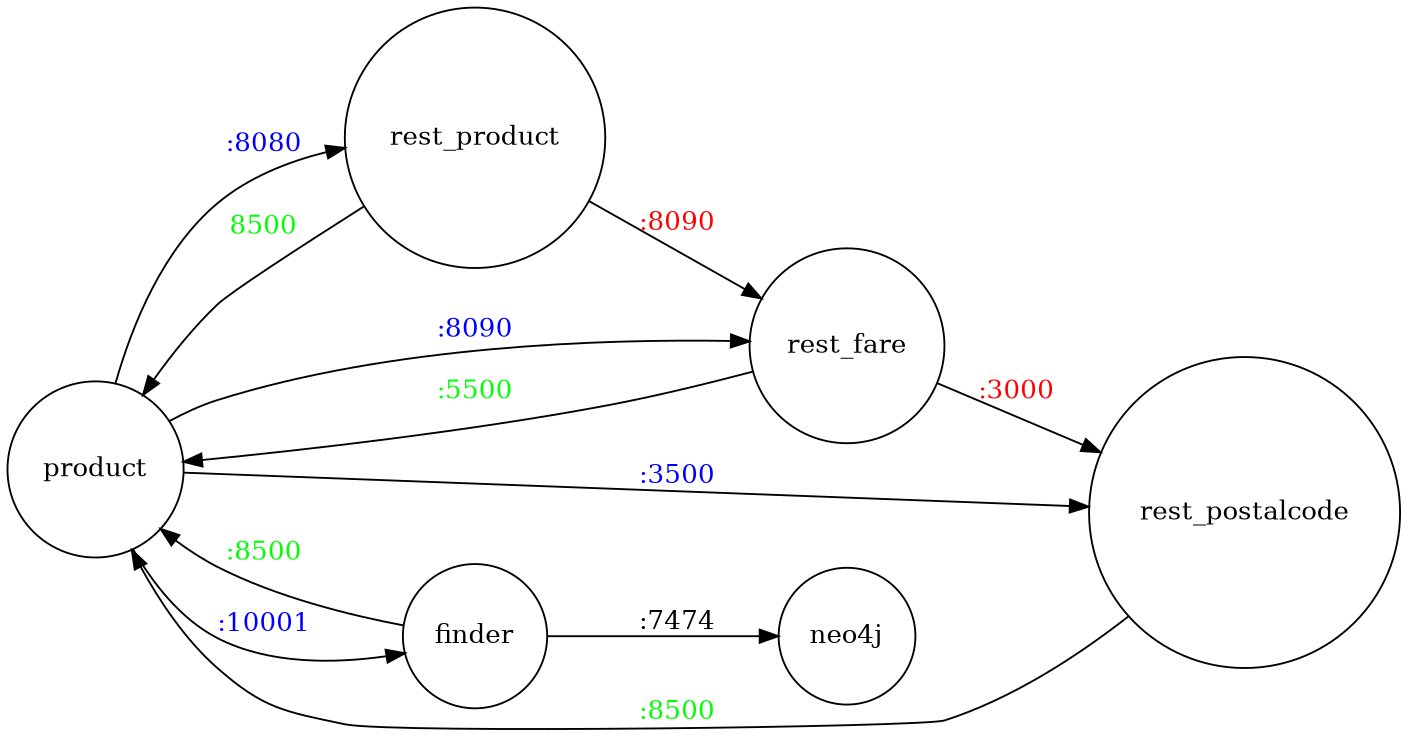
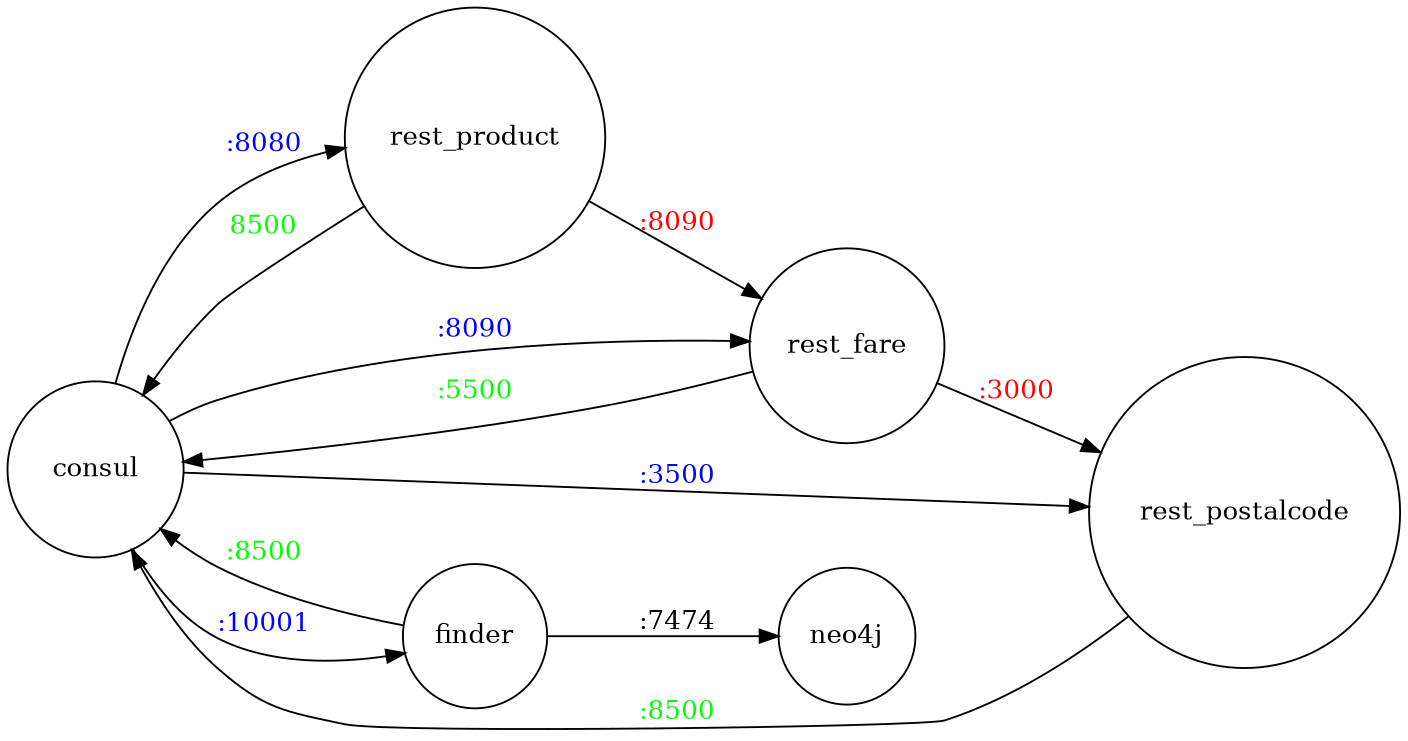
(96, 469) -> (96, 469)
